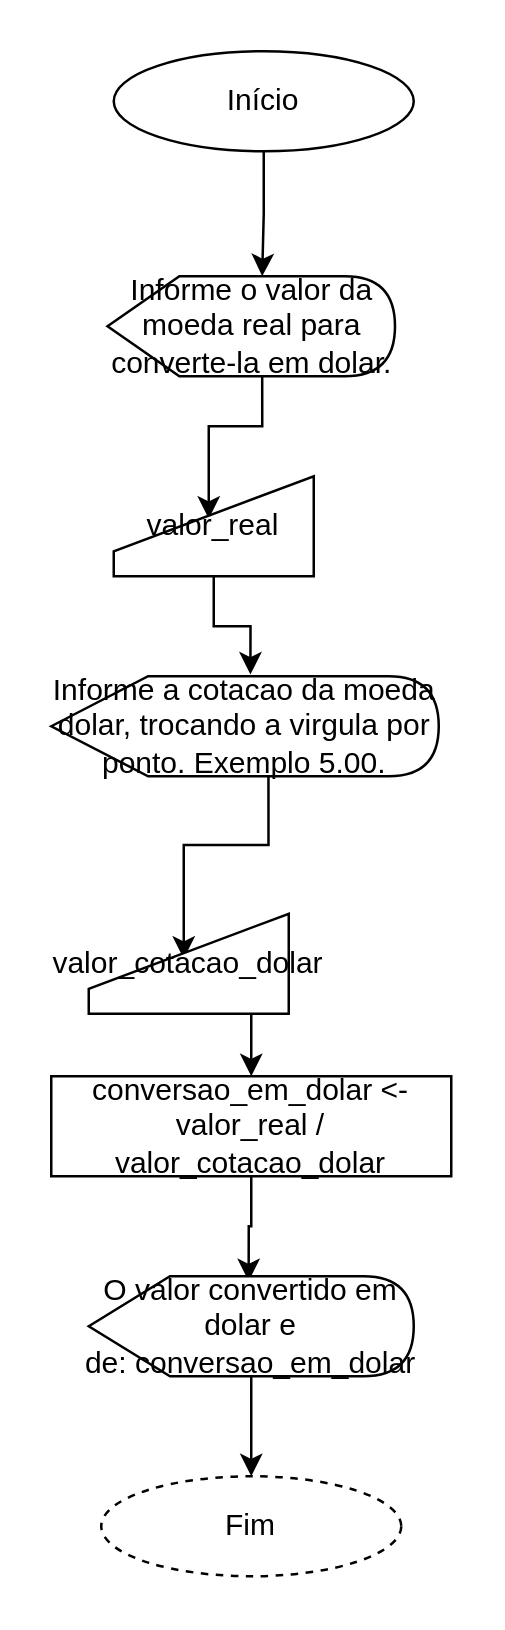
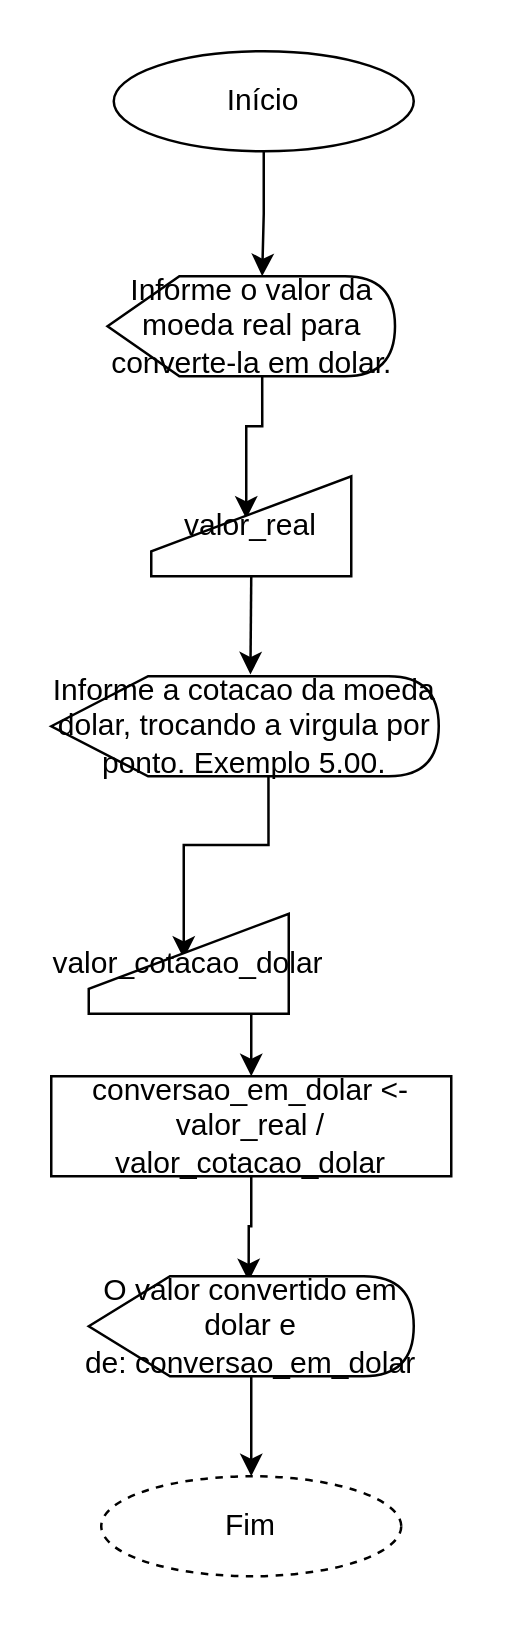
(214, 526) -> (251, 526)
